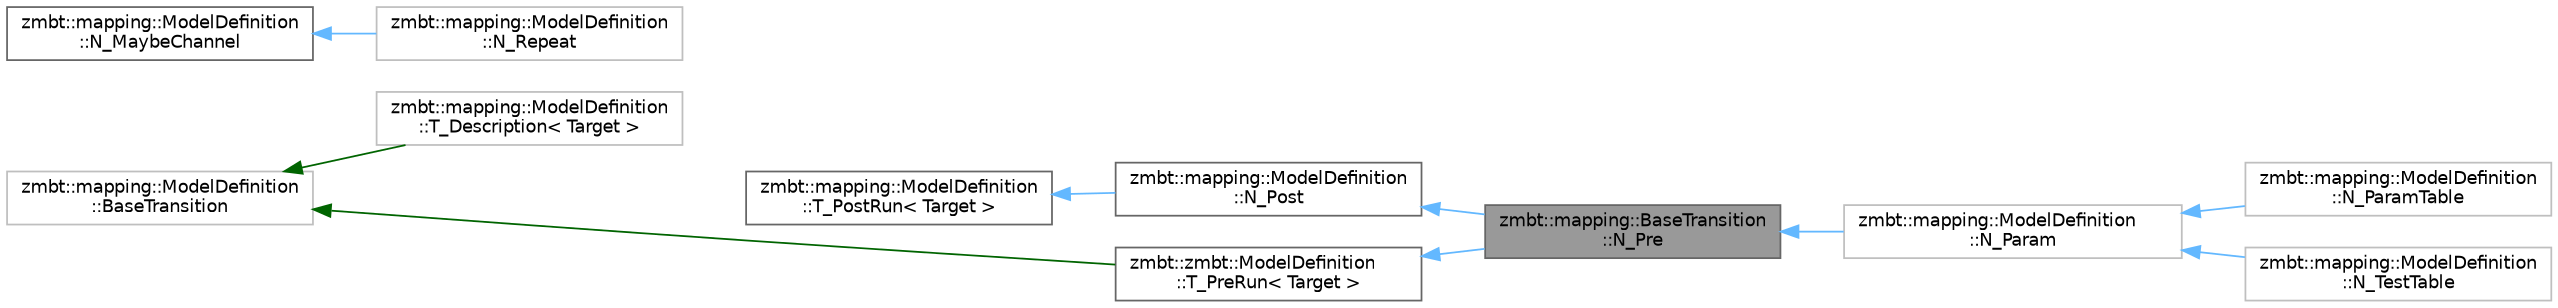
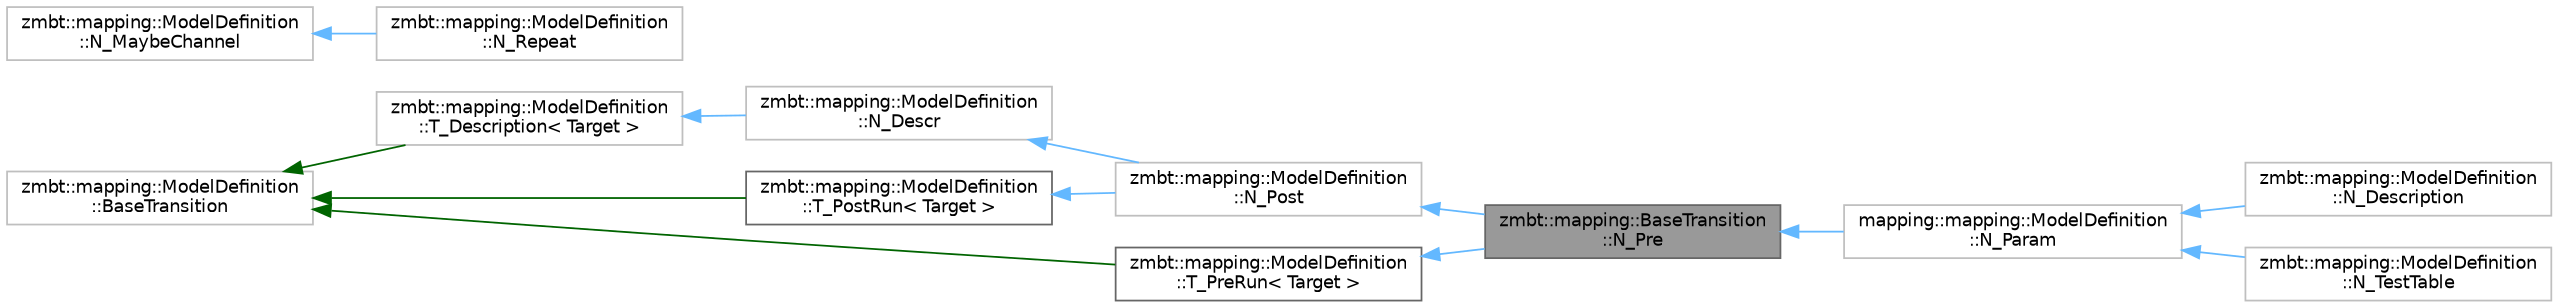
(160, 34) -> (160, 34)
none -> (899, 113)
(1269, 189) -> (1269, 189)
(2398, 189) -> (2398, 189)
none -> (539, 198)
(2013, 232) -> (2013, 232)
(1269, 274) -> (1269, 274)
